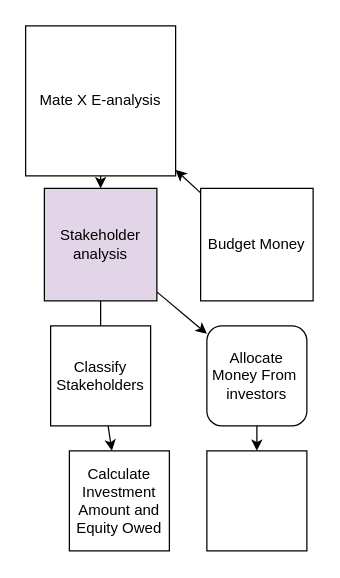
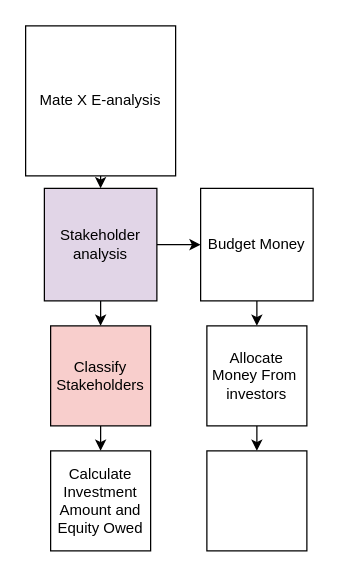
(191, 184) -> (257, 309)
(178, 310) -> (174, 244)
(101, 319) -> (101, 316)
(101, 376) -> (101, 376)
(257, 376) -> (257, 376)
(119, 501) -> (101, 501)
